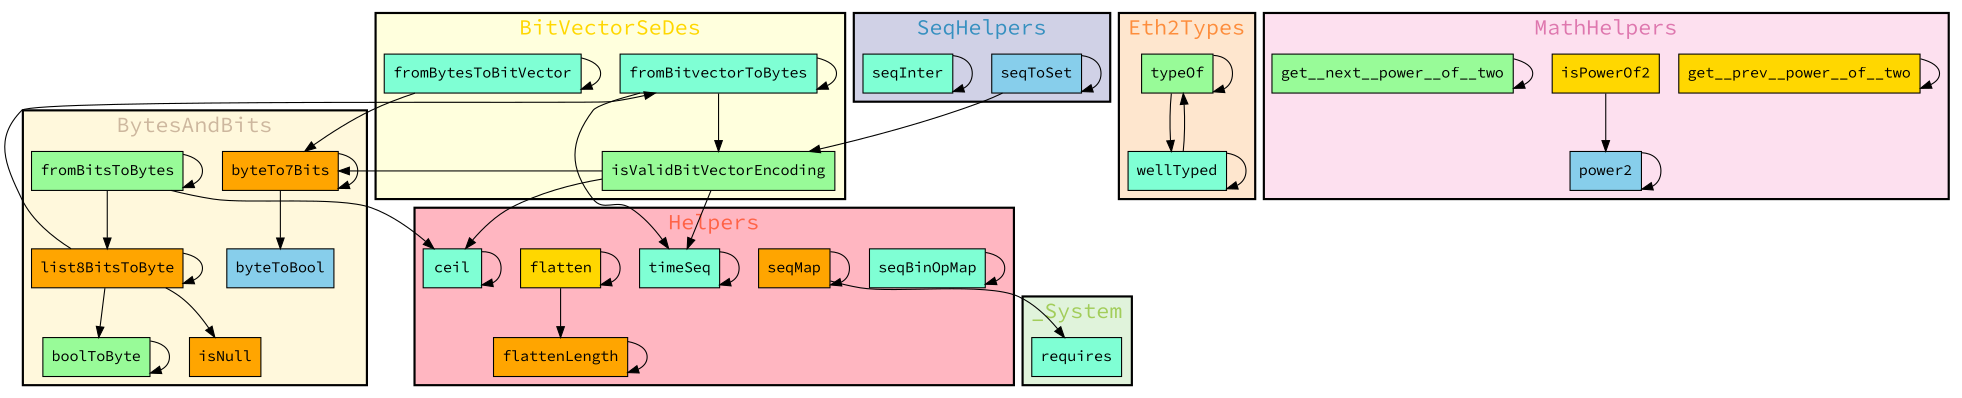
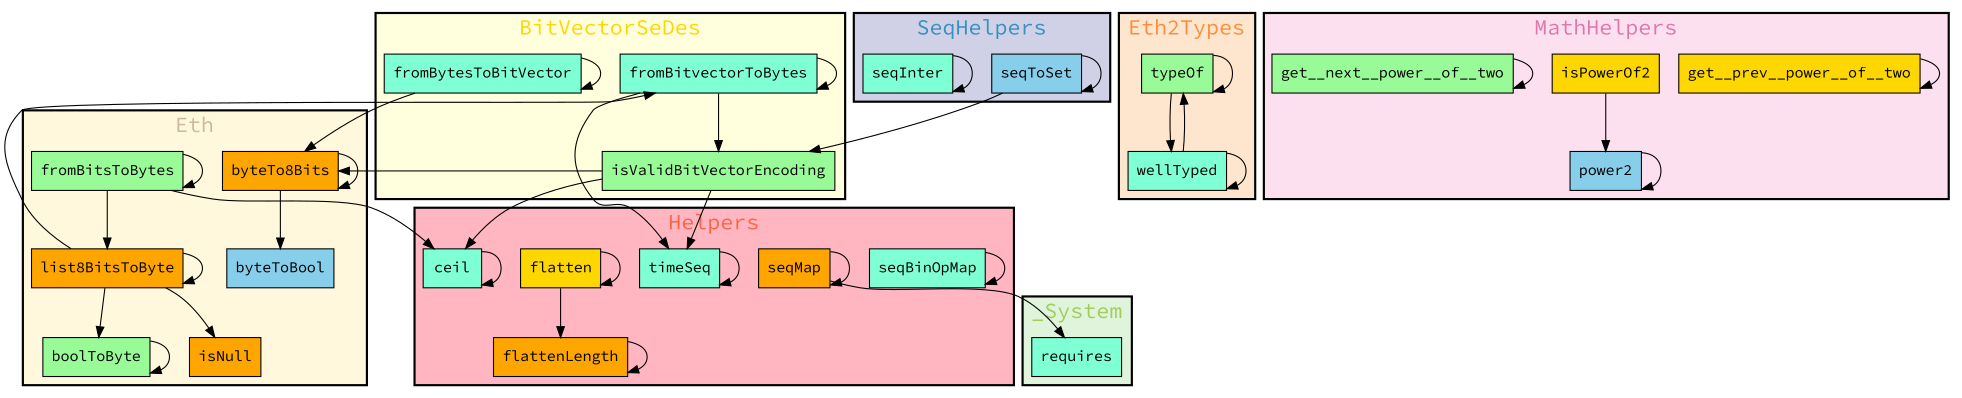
(195, 127) -> (195, 127)
(280, 171) -> (280, 171)
